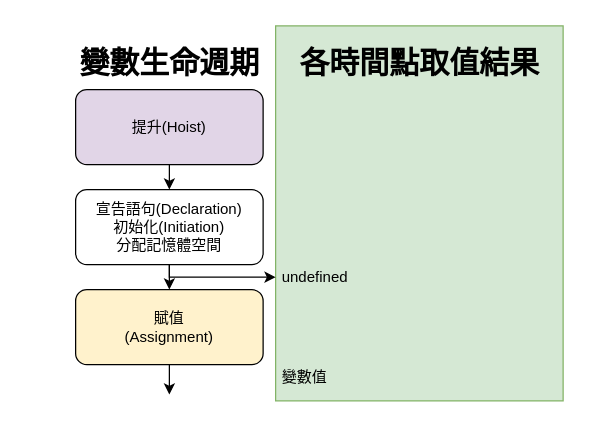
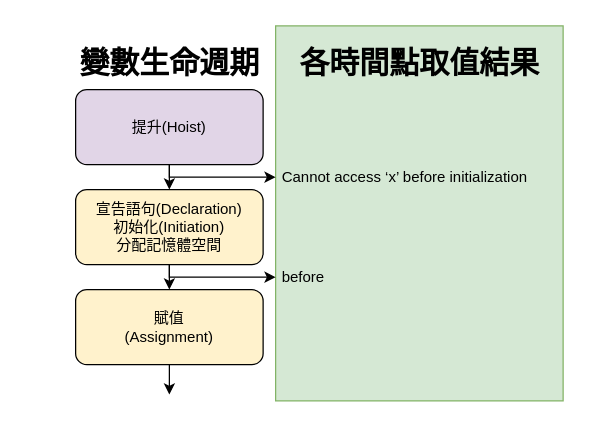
none -> (220, 177)
none -> (419, 177)
(169, 227) -> (169, 227)
(314, 277) -> (303, 277)
(419, 377) -> none
